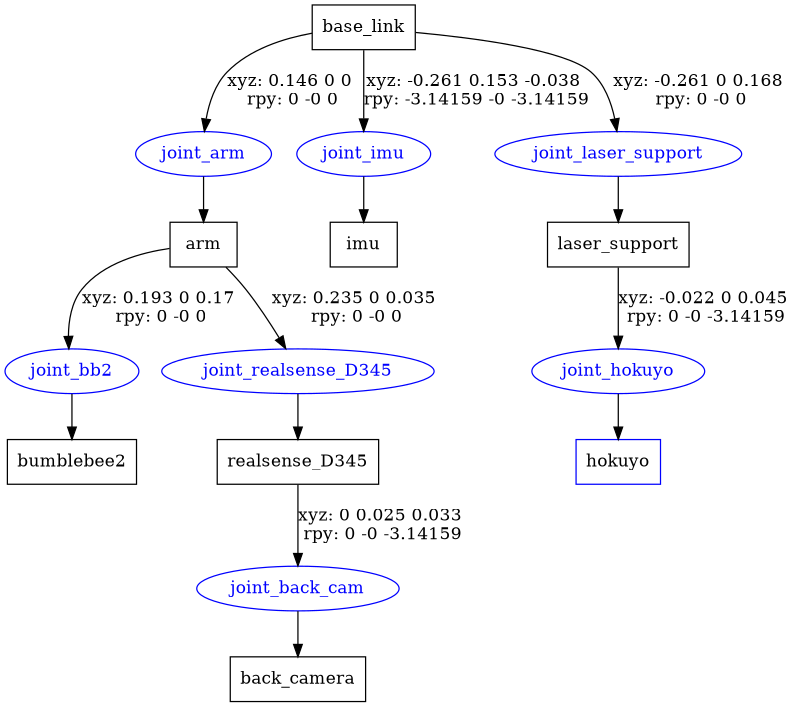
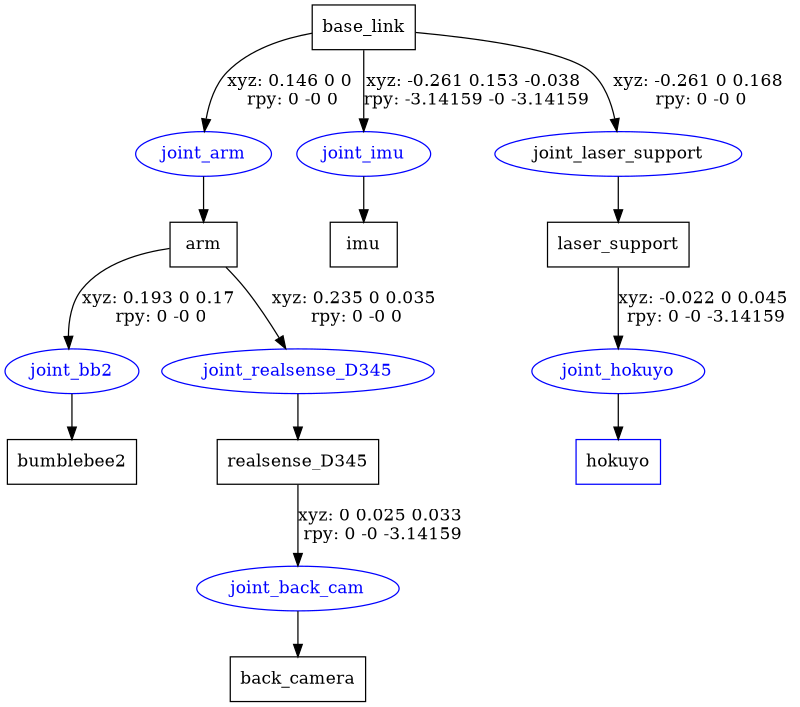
(618, 154) -> (618, 154)
